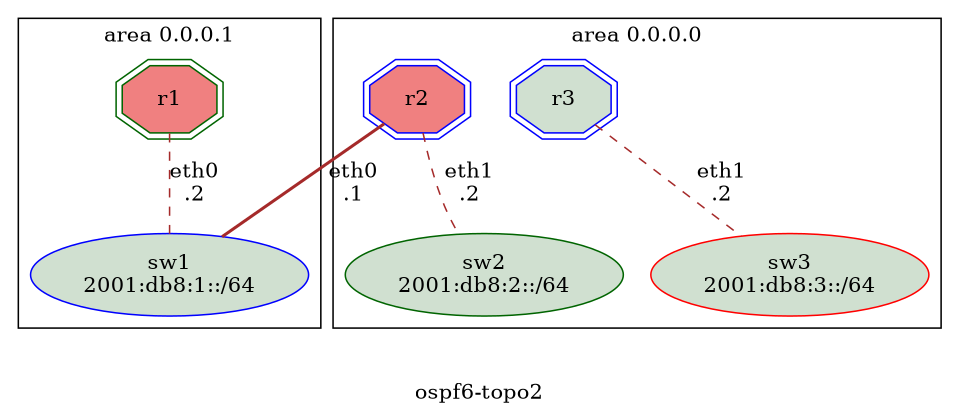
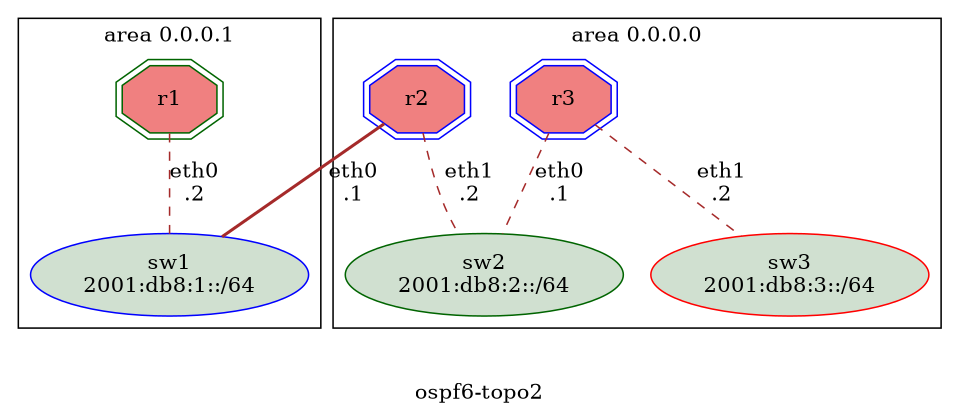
(564, 99) -> (564, 99)
none -> (526, 183)
